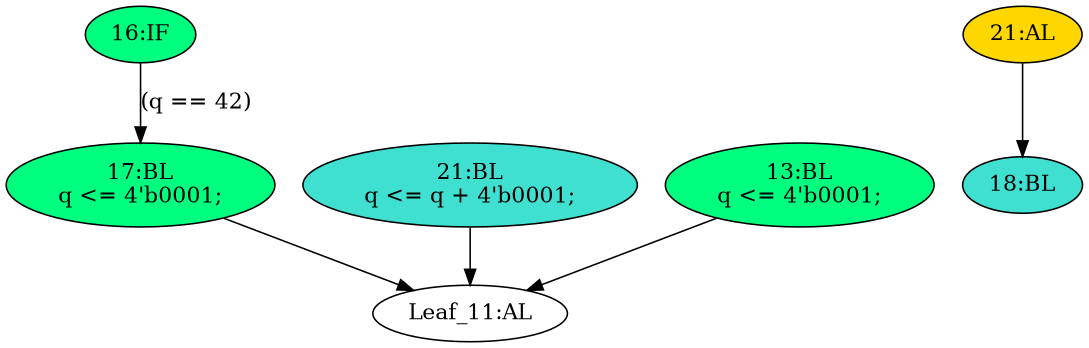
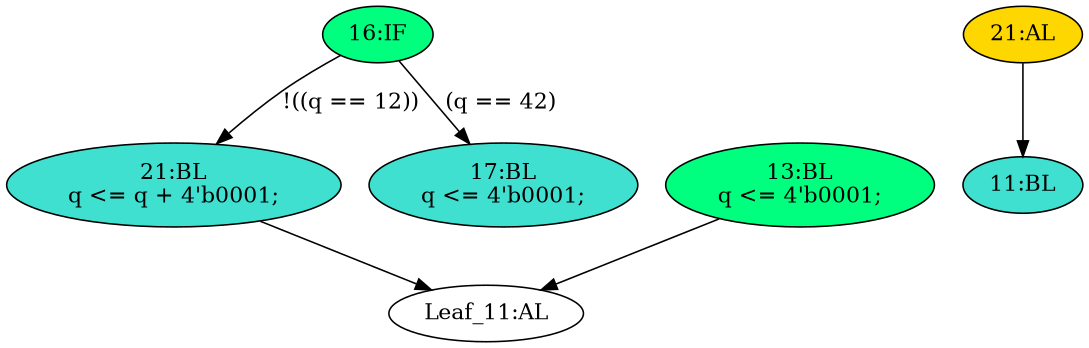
none -> (282, 91)
(141, 185) -> (503, 185)
(1023, 185) -> (1023, 185)
(311, 251) -> none
